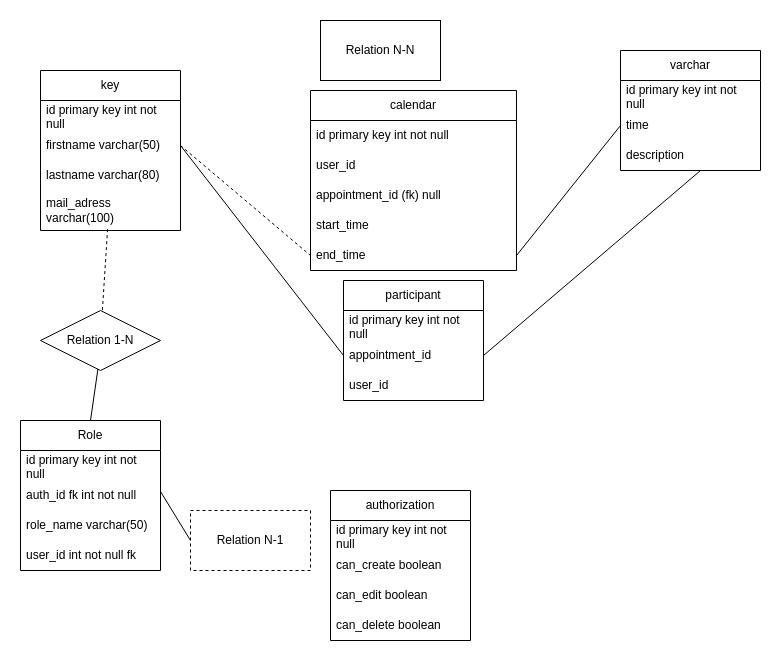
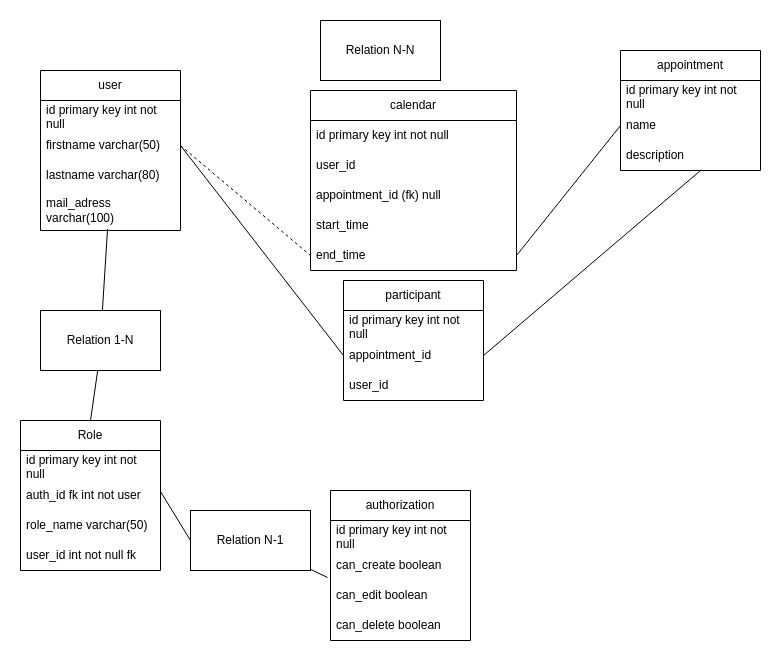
(691, 66) -> (691, 66)
(111, 86) -> (111, 86)
(638, 126) -> (640, 126)
(105, 271) -> (105, 271)
(101, 341) -> (101, 341)
(91, 496) -> (92, 496)
(251, 541) -> (251, 541)
none -> (319, 573)
